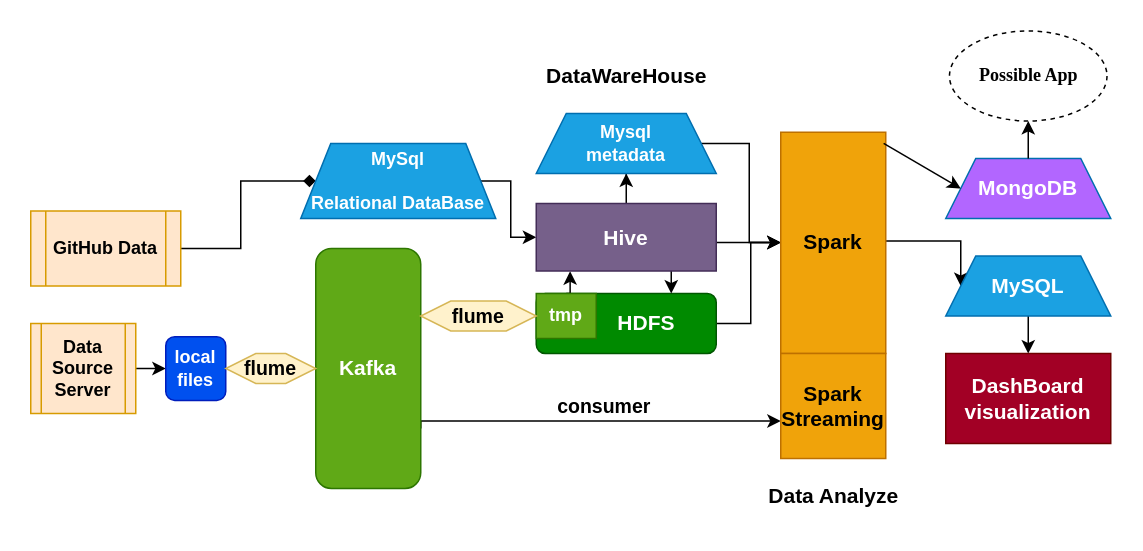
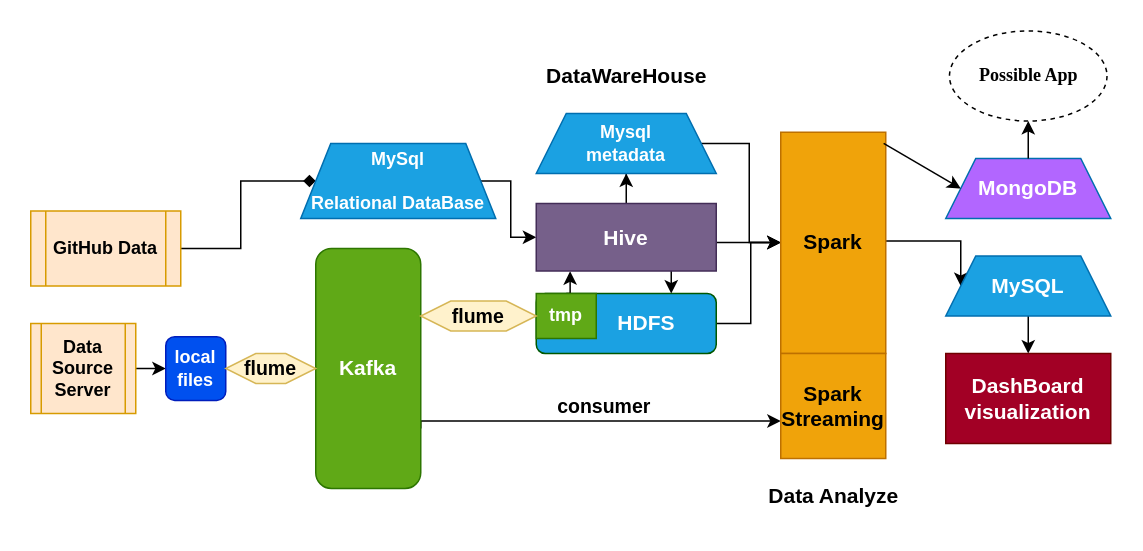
(626, 323) -> (626, 323)
